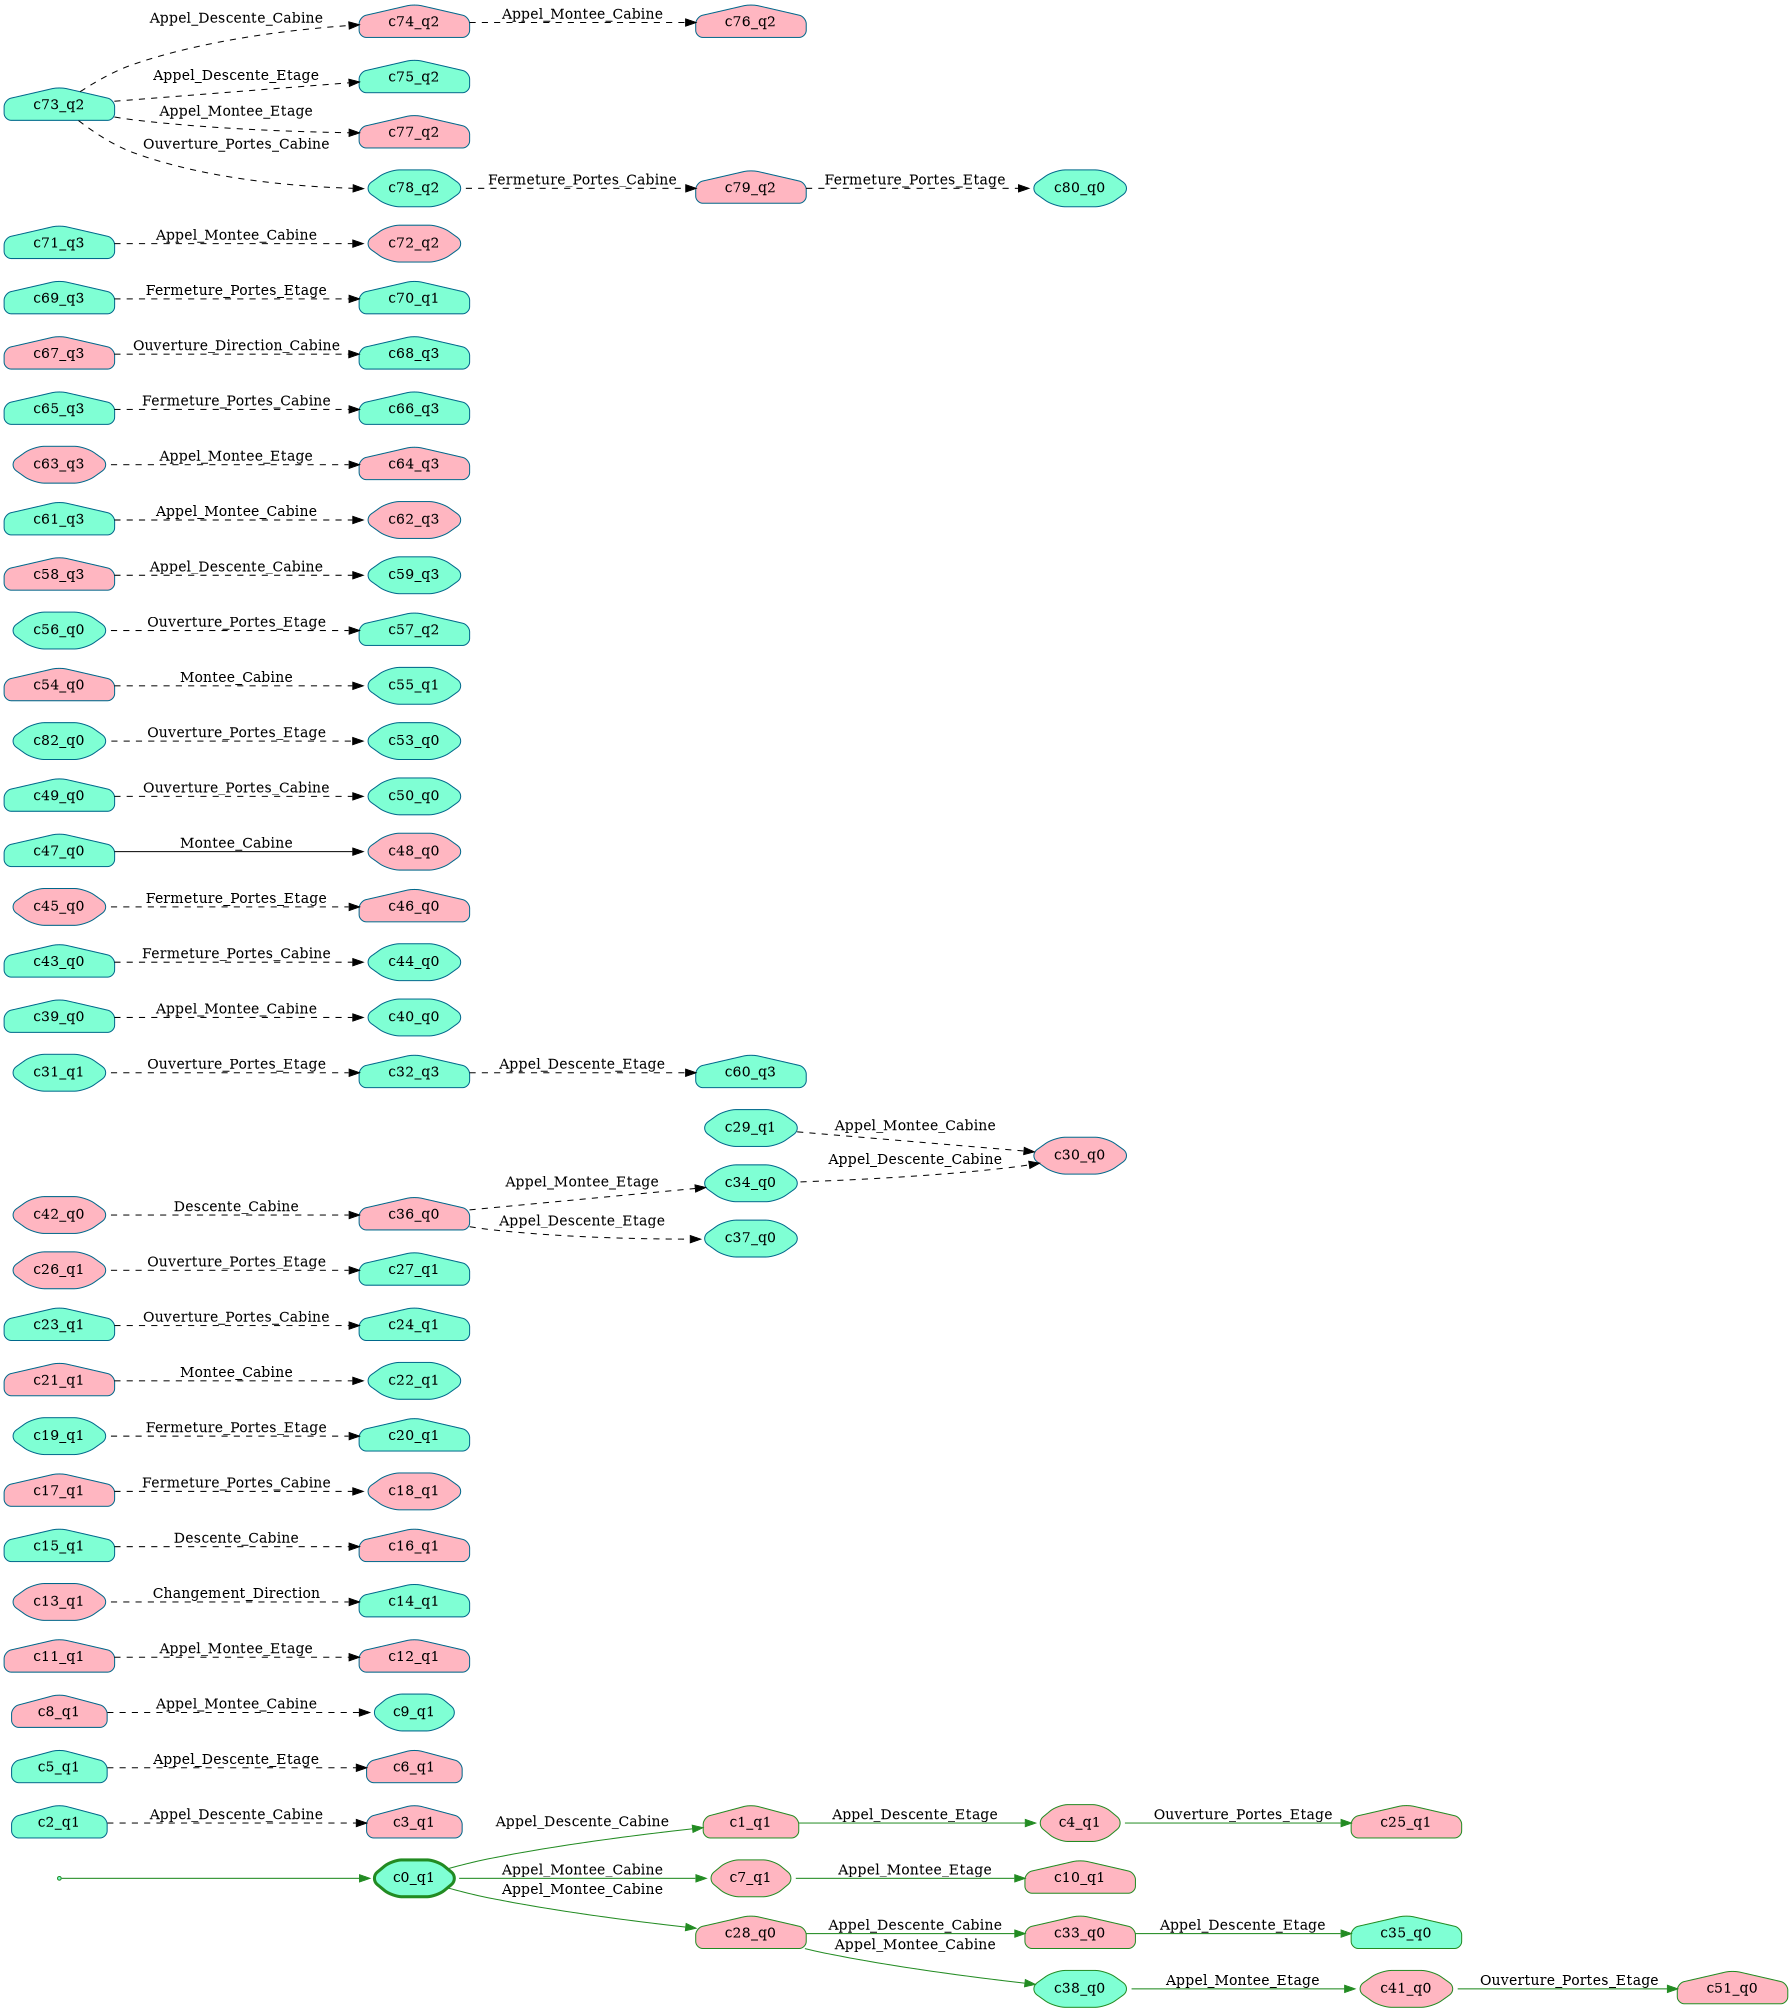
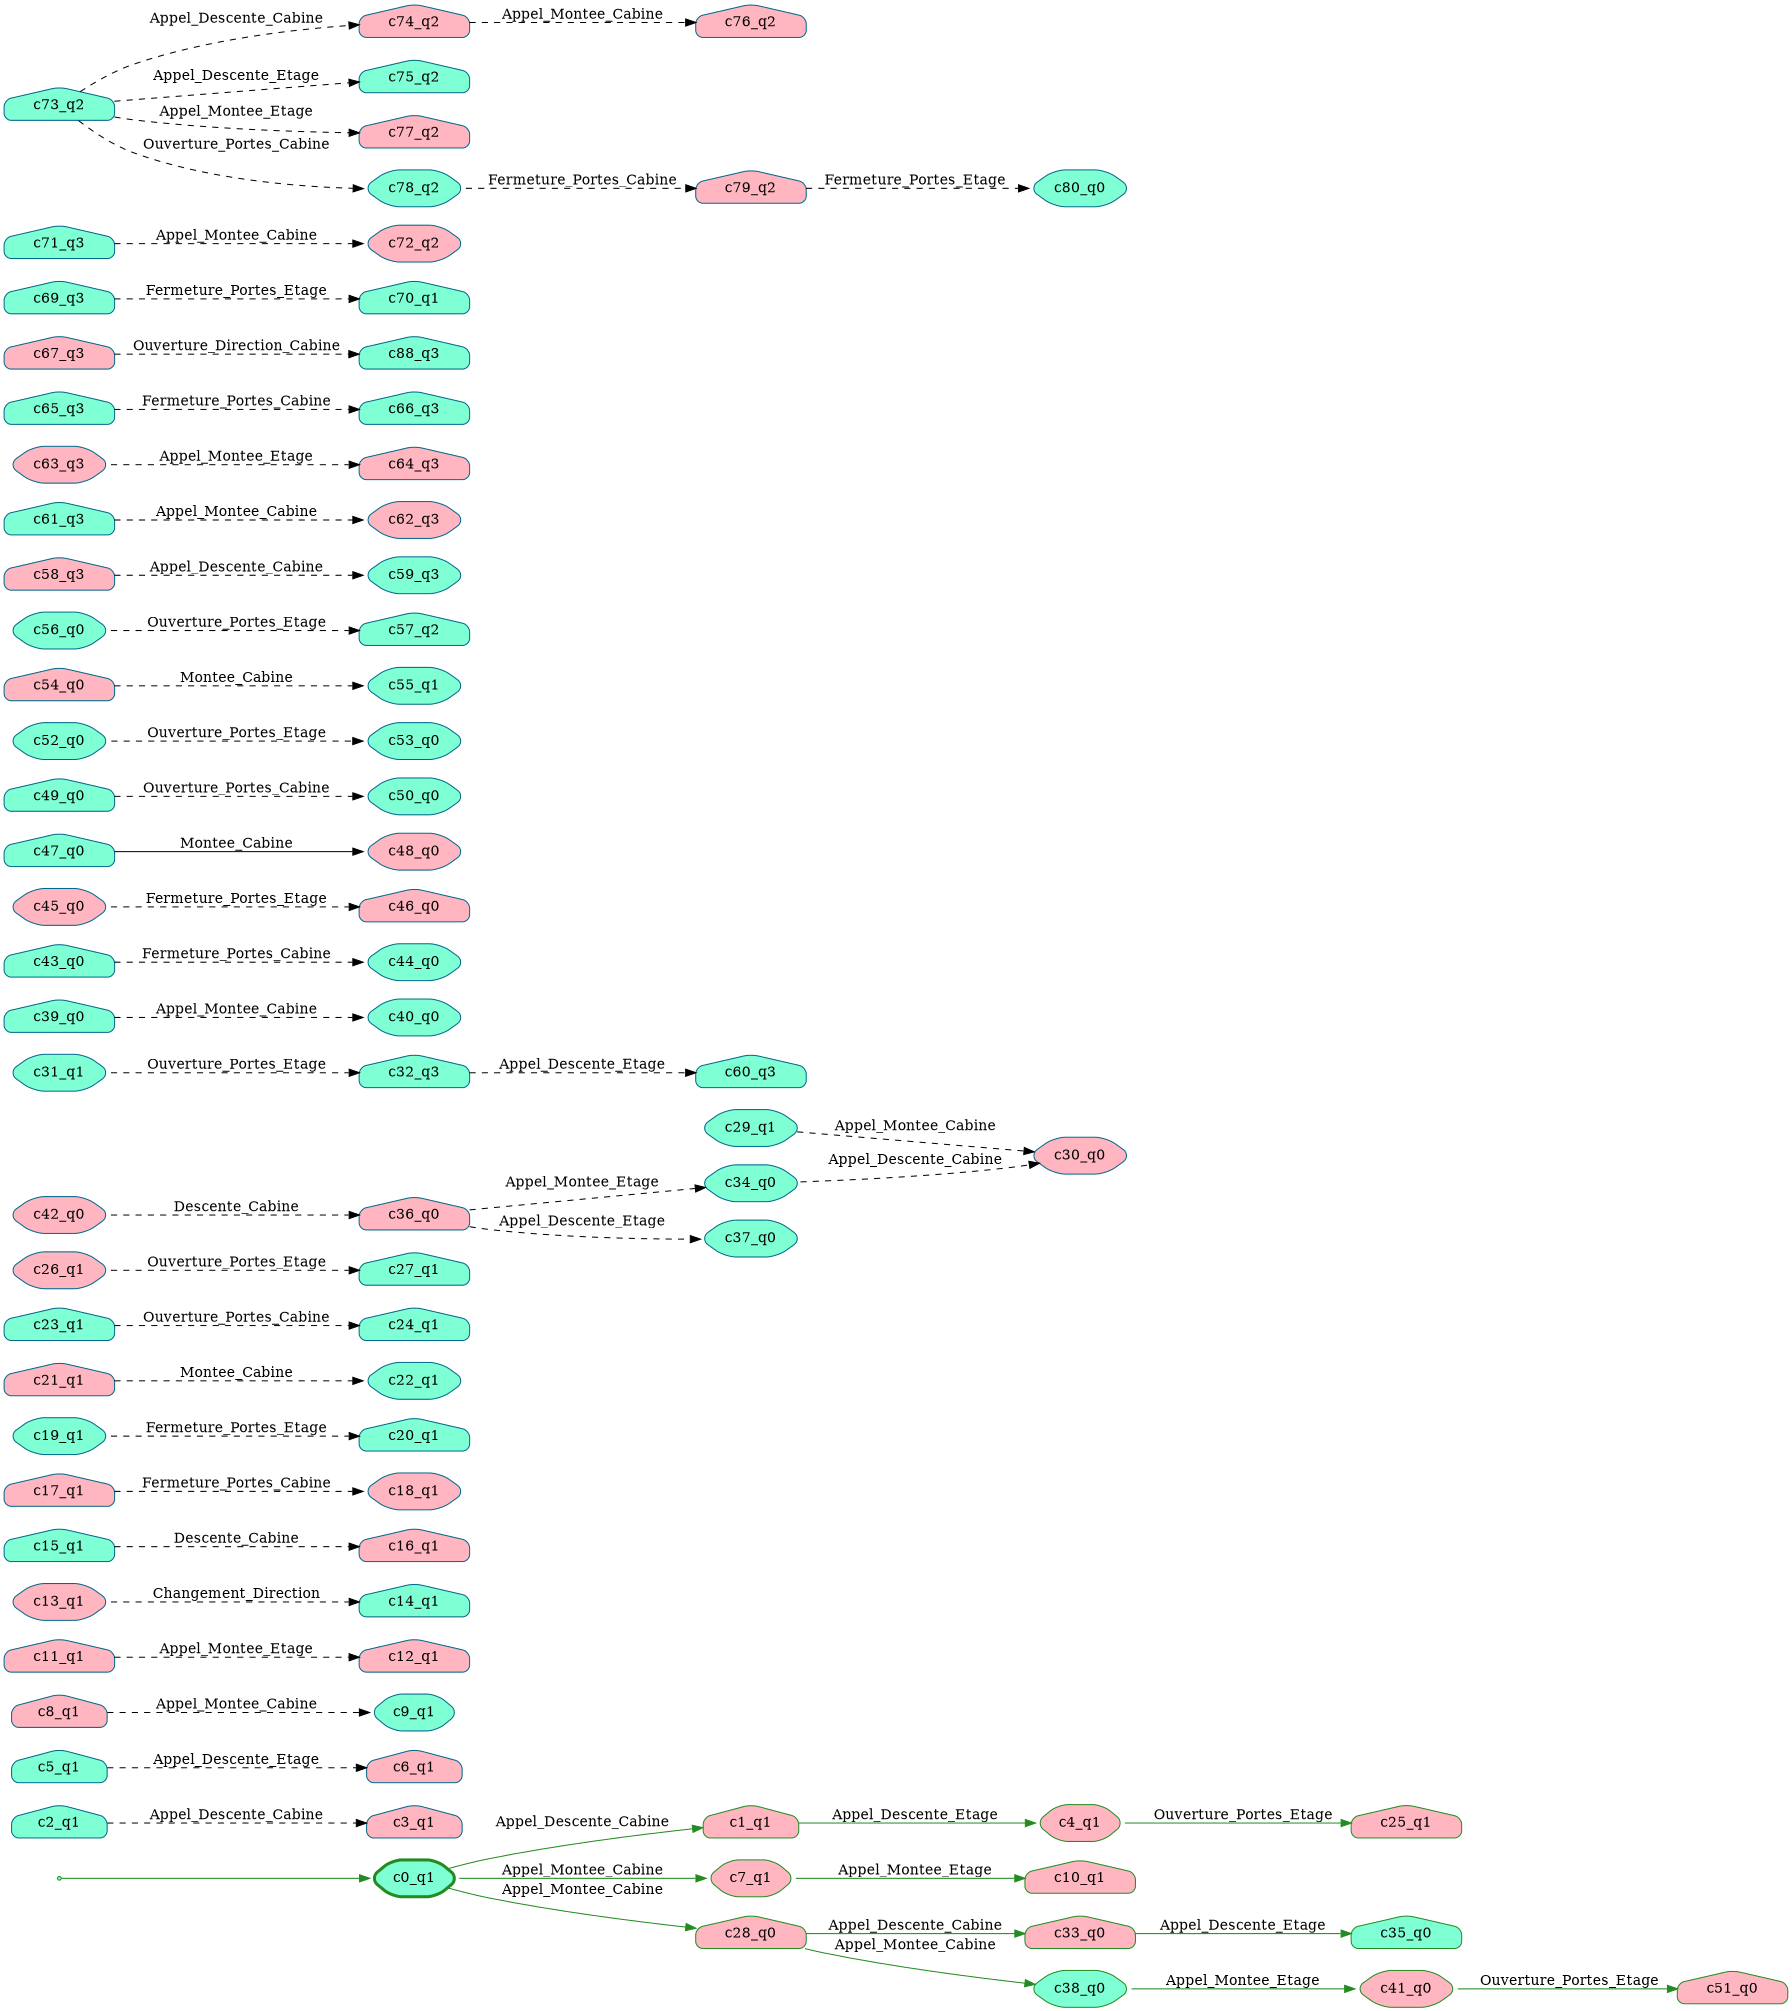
(414, 354) -> (414, 354)
(59, 741) -> (59, 741)
